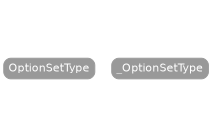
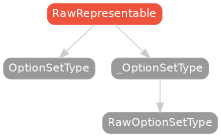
none -> (105, 14)
none -> (160, 123)
